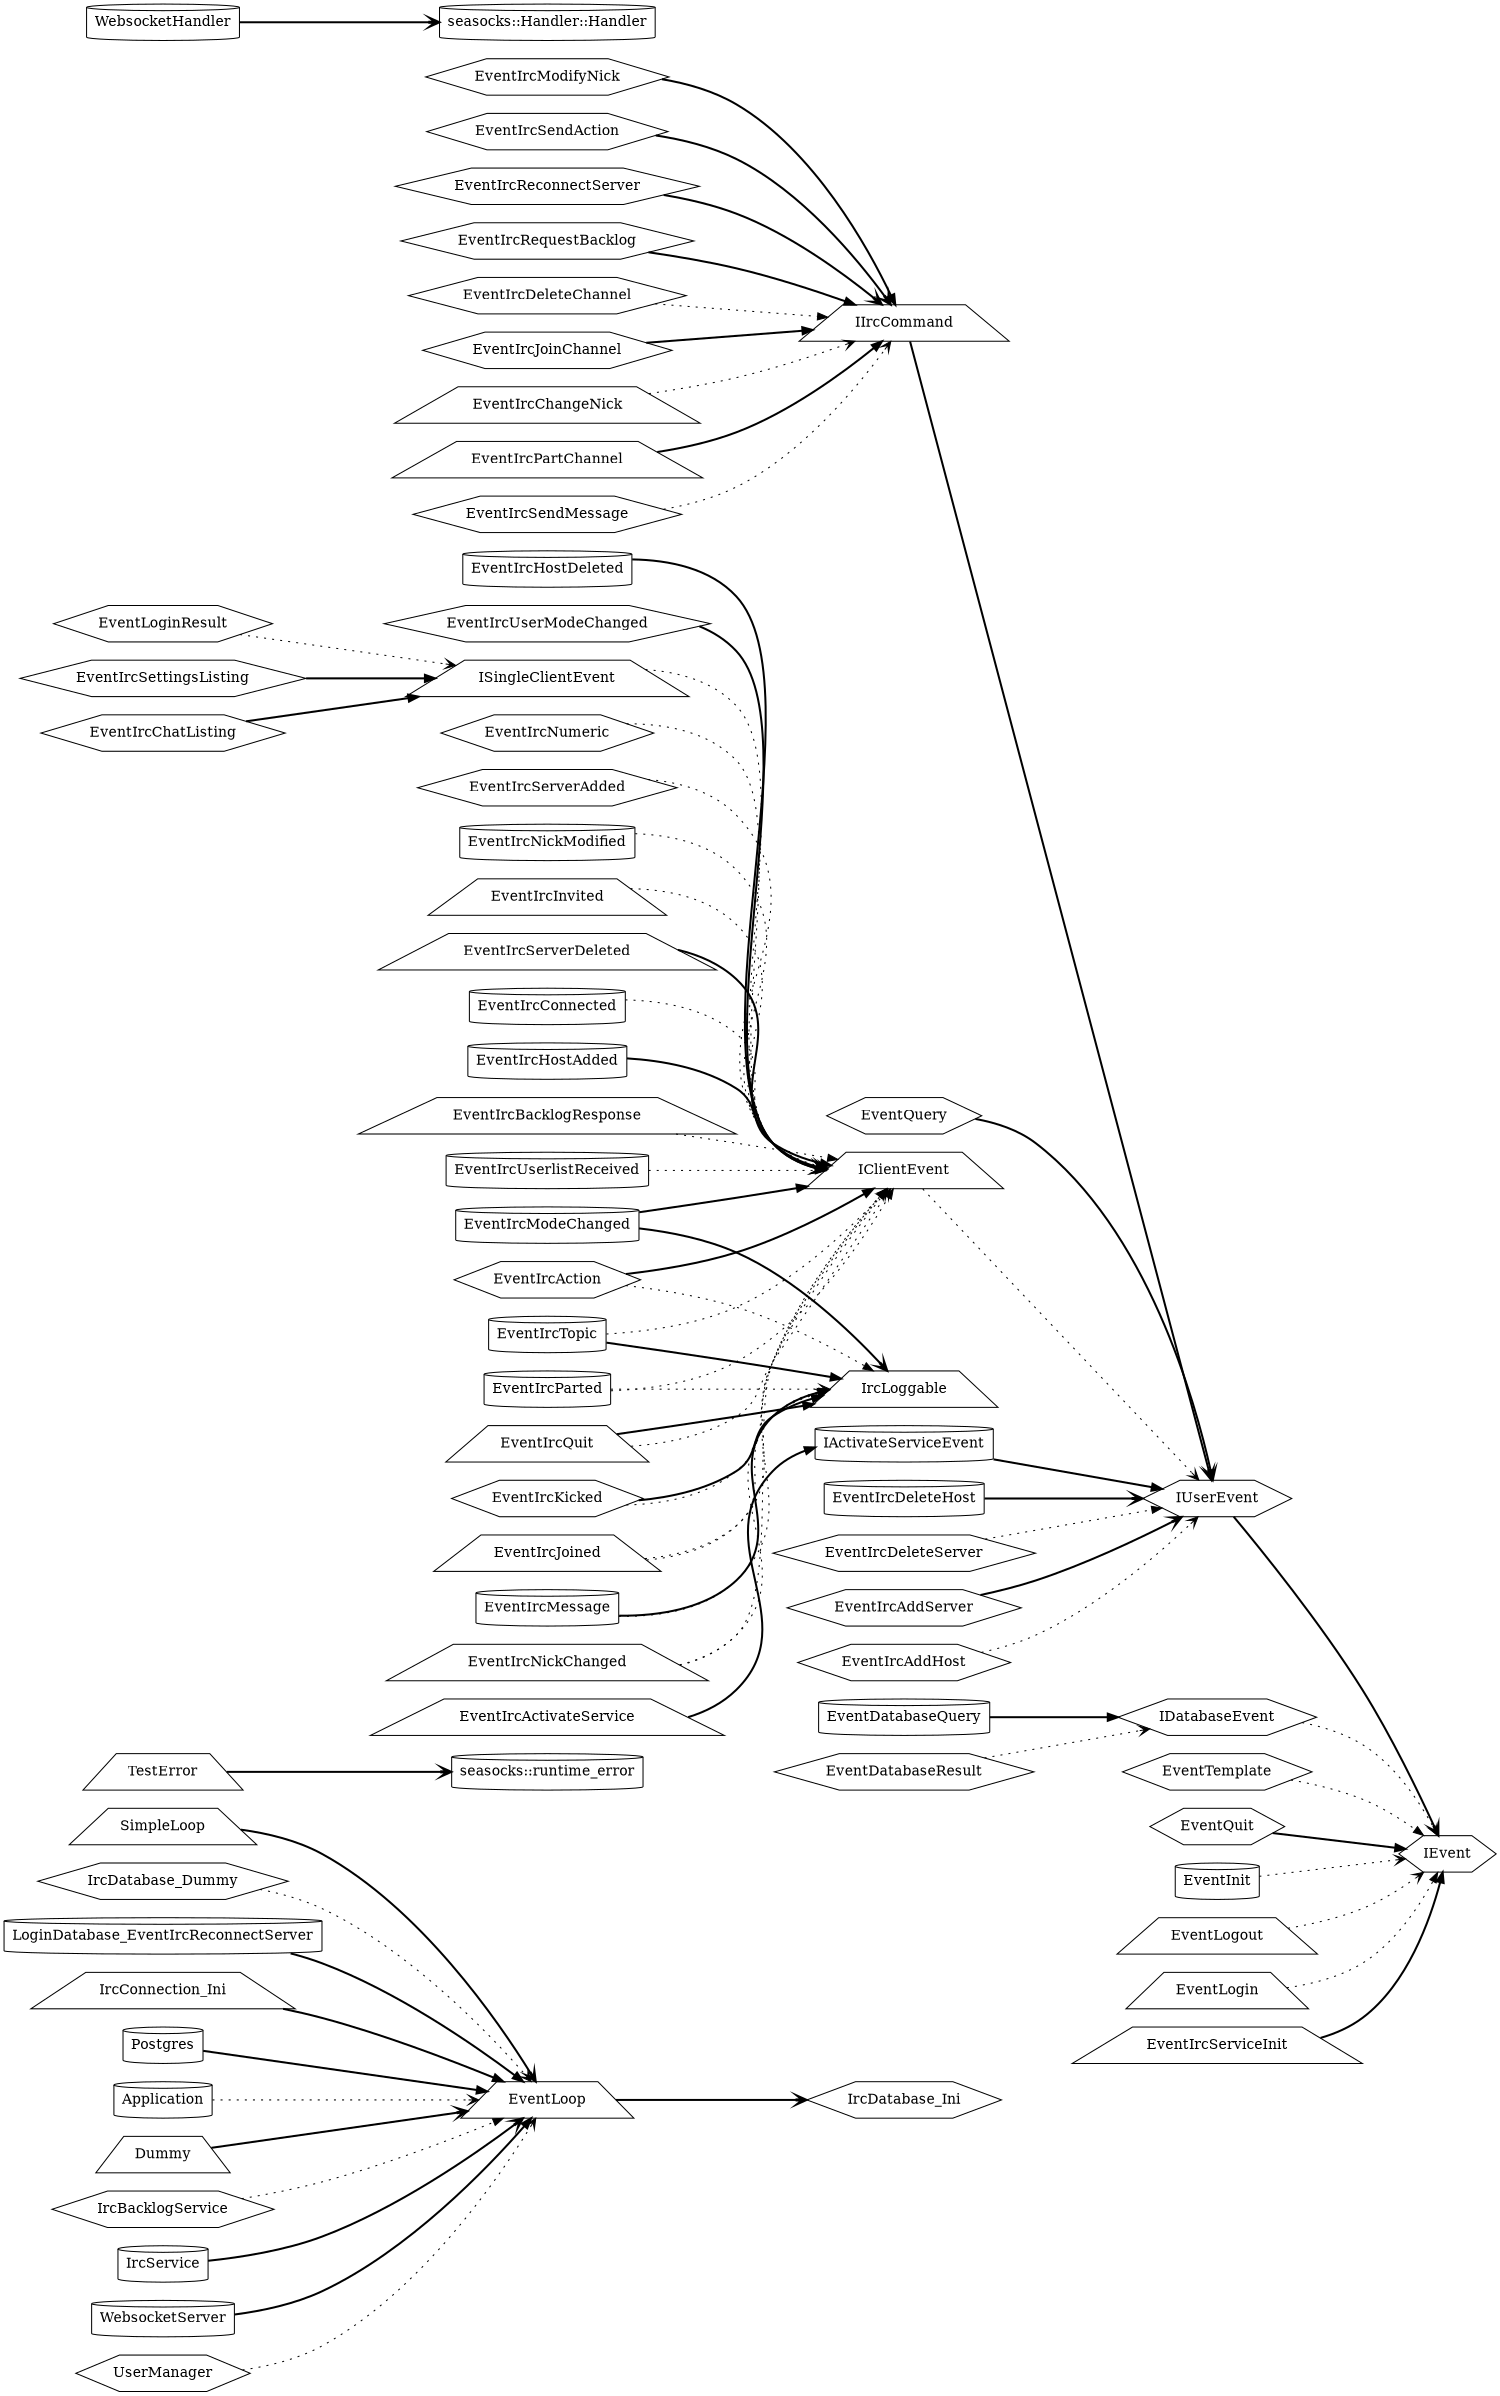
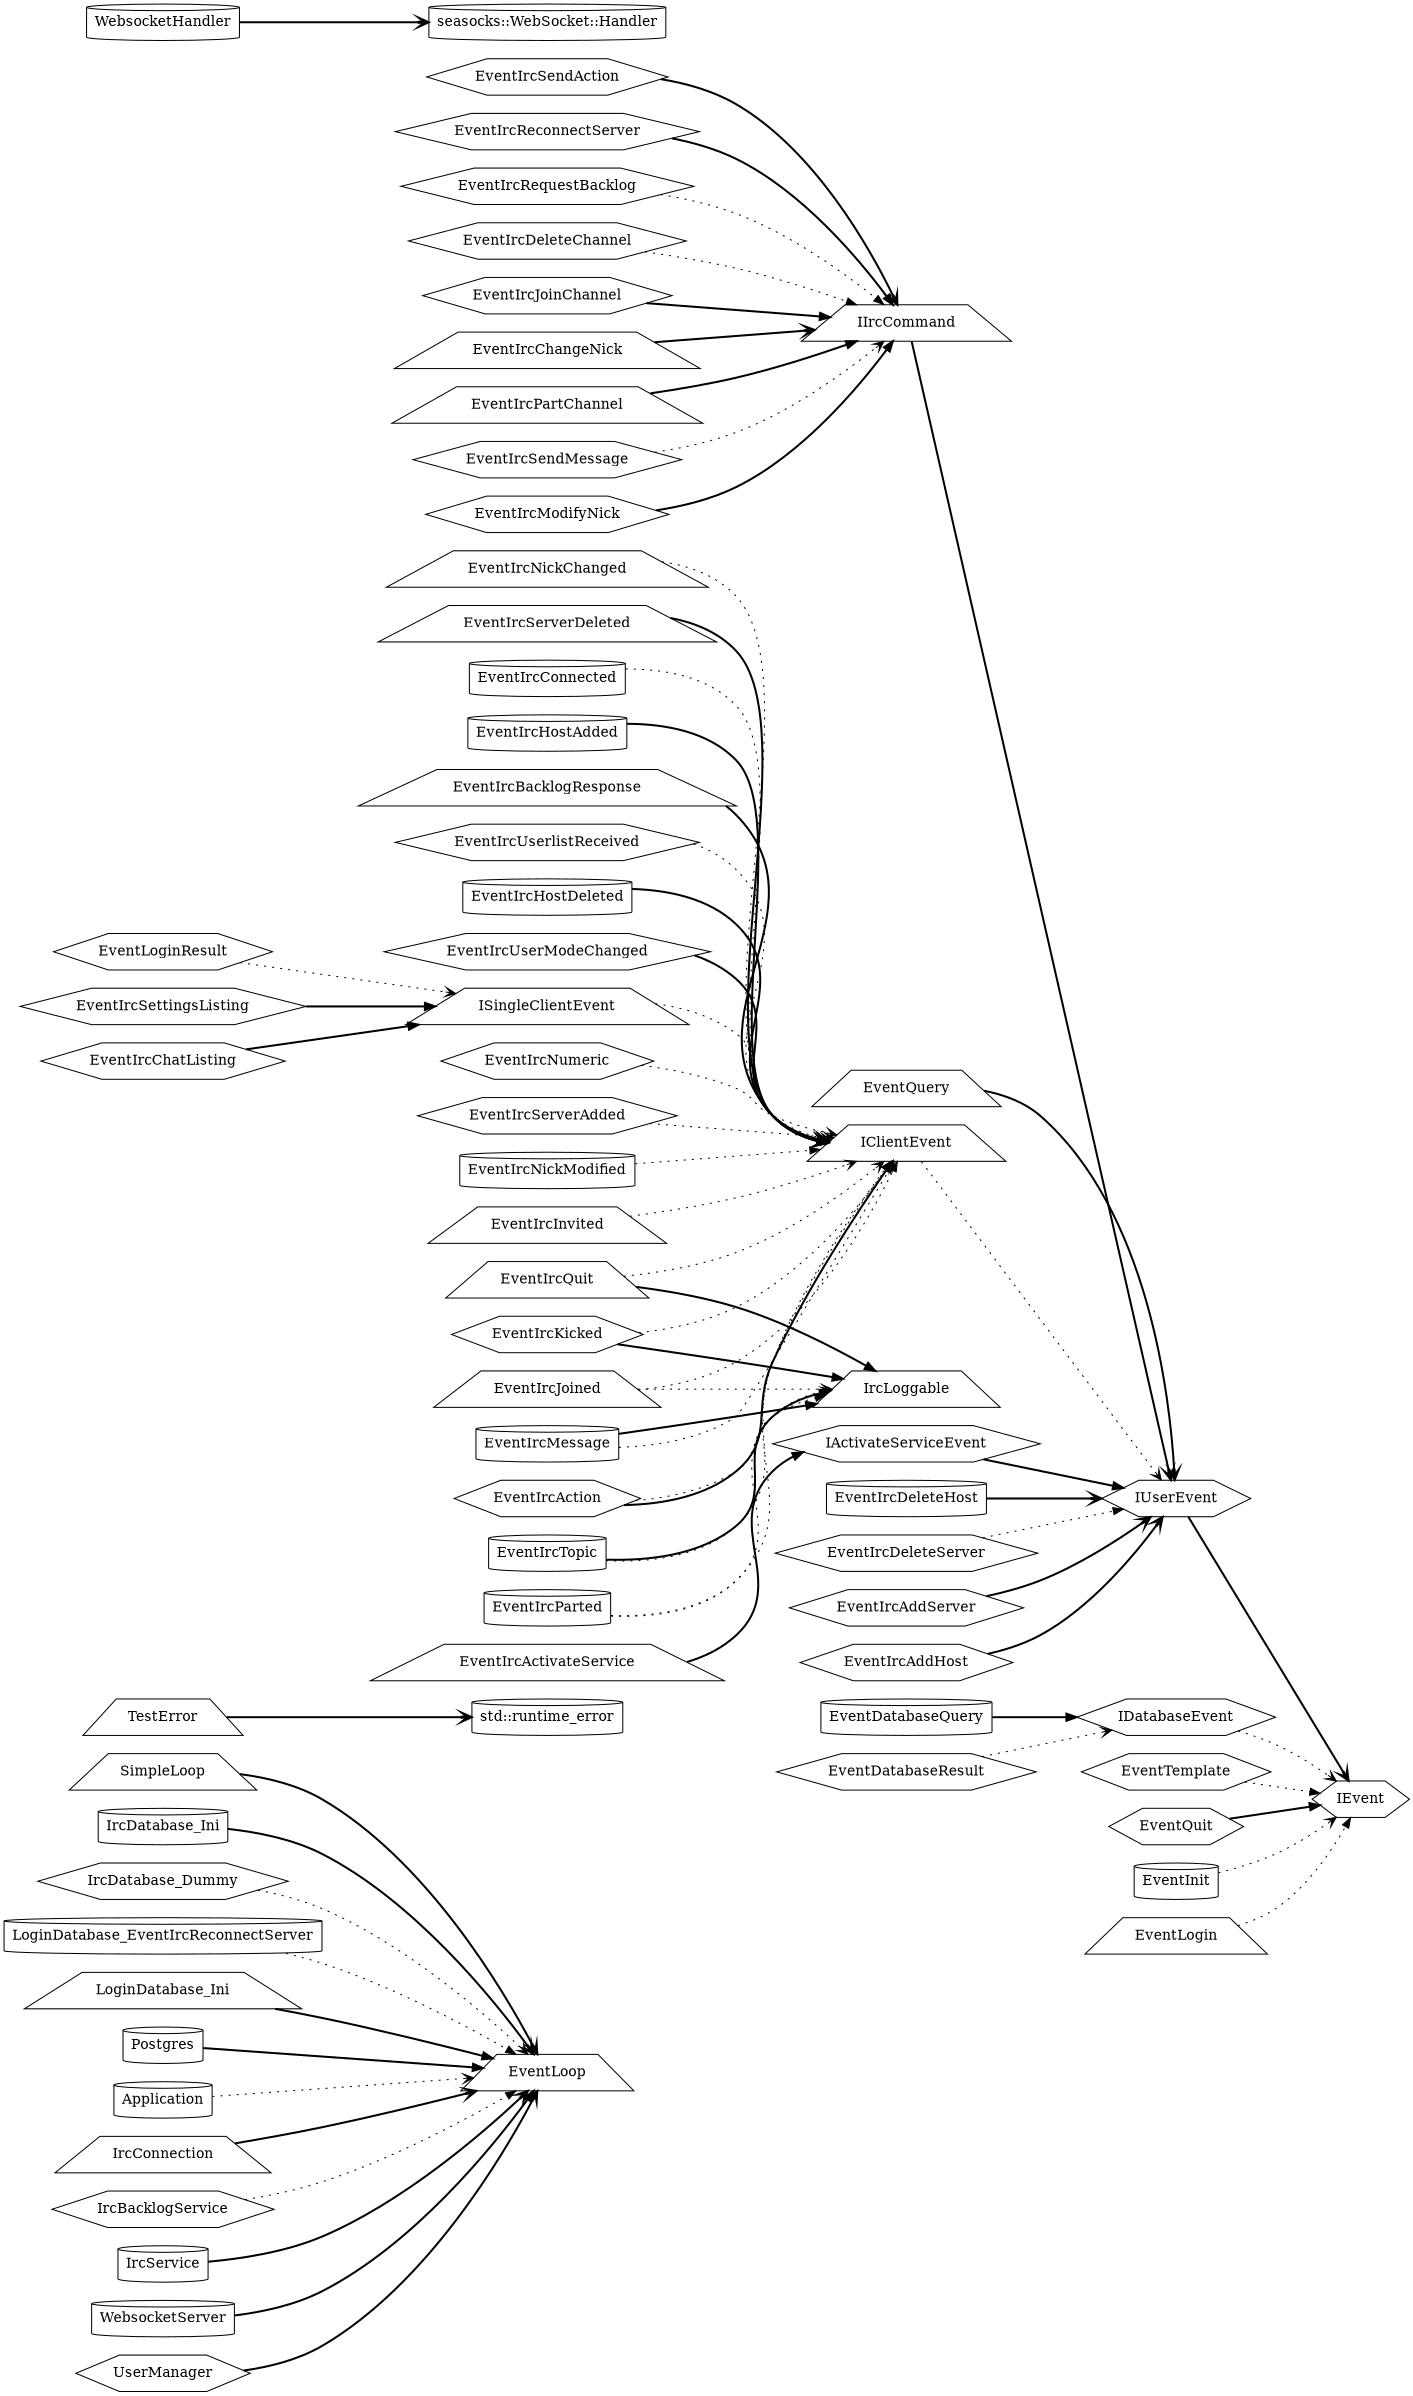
(547, 22) -> (547, 22)
(776, 232) -> (793, 197)
(748, 271) -> (775, 231)
(748, 375) -> (730, 336)
(738, 1090) -> (753, 798)
(904, 1116) -> (906, 1088)
(752, 1146) -> (767, 908)
(547, 1170) -> (547, 842)
(547, 1225) -> none
(904, 1444) -> (906, 1444)
(756, 1532) -> none
(1094, 1602) -> (1083, 1605)
(547, 1772) -> (547, 1717)
(1217, 1936) -> none
(163, 1991) -> (163, 1991)
(408, 2005) -> (400, 1994)
(1217, 2045) -> none
(706, 2100) -> (399, 1906)
(904, 2100) -> (163, 1827)
(163, 2155) -> (163, 2155)
(410, 2279) -> (416, 2268)
